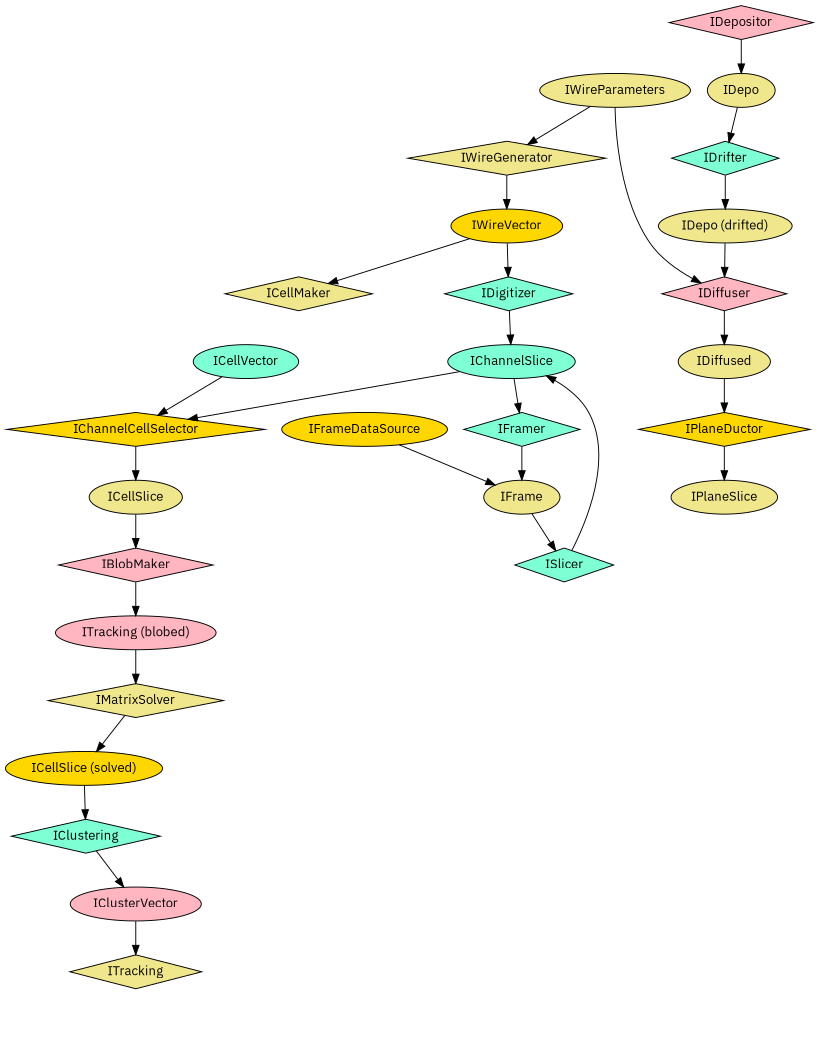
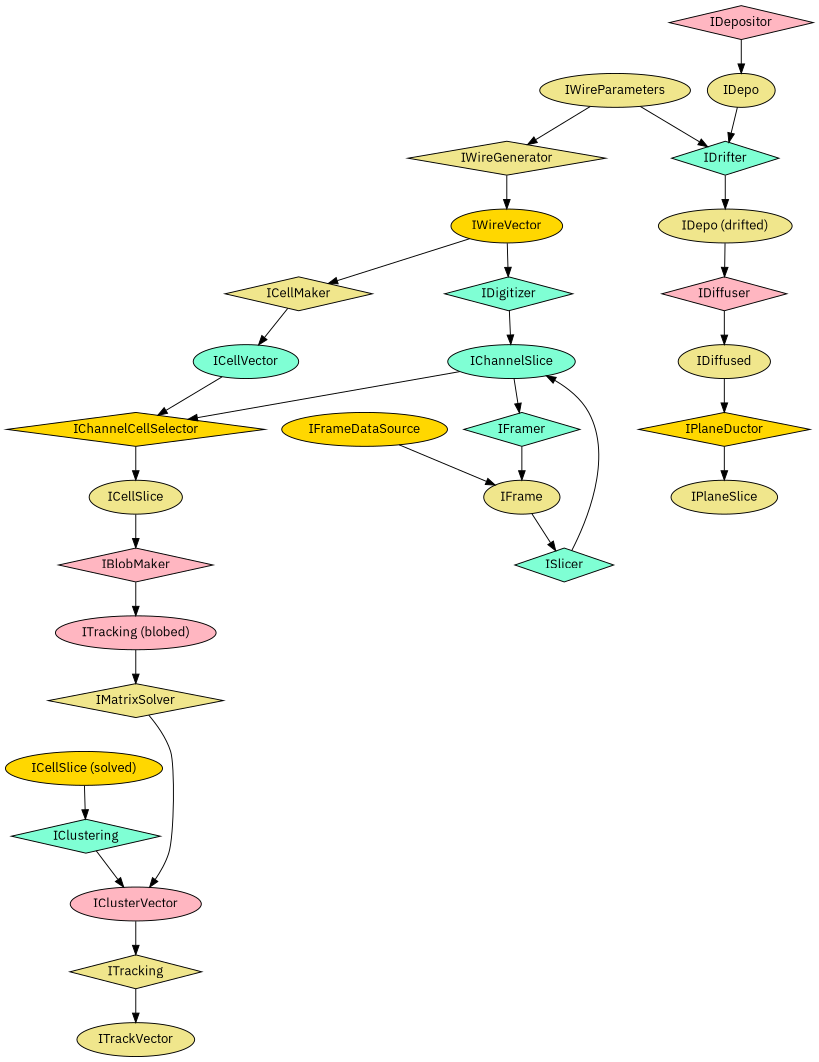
(631, 205) -> (670, 124)
none -> (276, 323)
(114, 730) -> (173, 796)
none -> (136, 1040)
